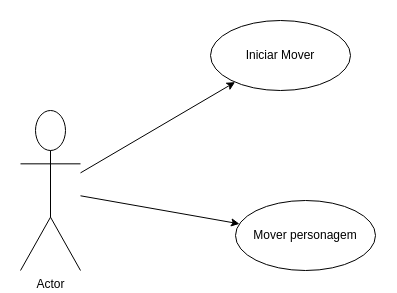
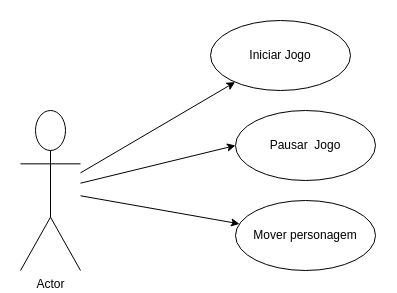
(281, 56) -> (281, 56)
none -> (306, 146)
none -> (154, 165)
